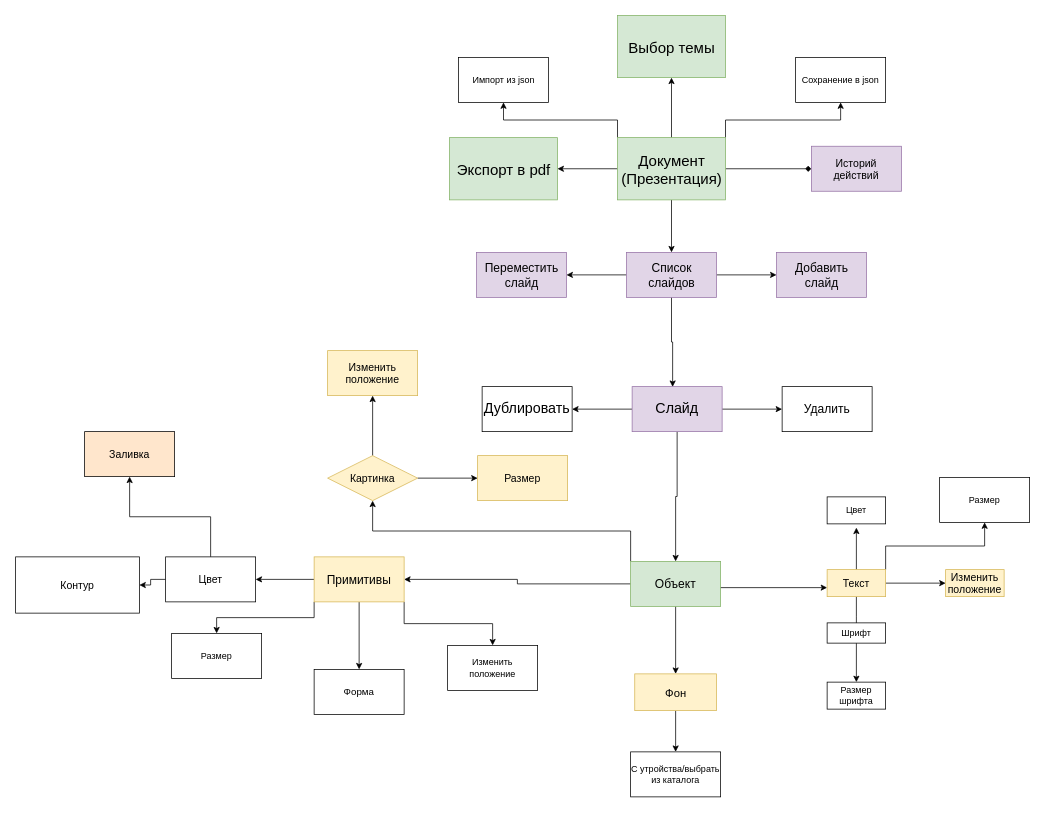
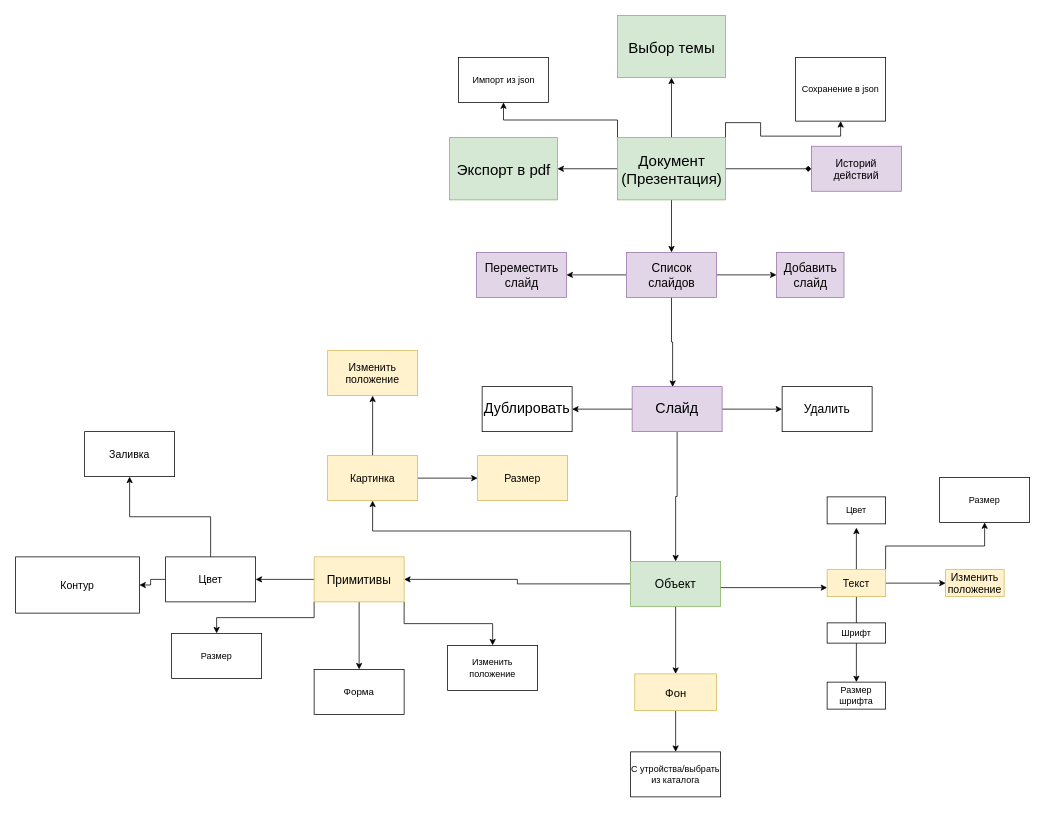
(840, 80) -> (840, 89)
(821, 275) -> (810, 275)
(129, 454) -> (129, 454)
(372, 478) -> (372, 478)
